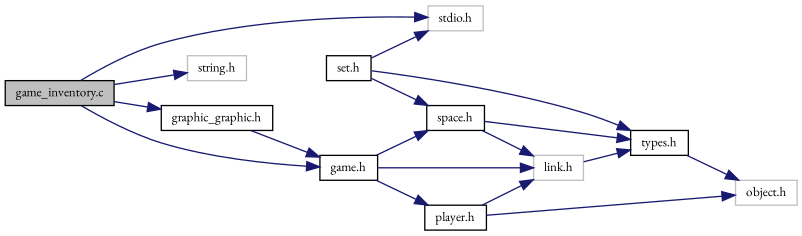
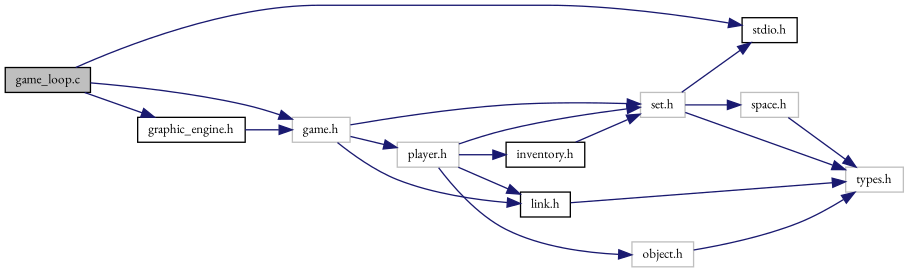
(456, 18) -> (770, 30)
(217, 68) -> none
(349, 68) -> (663, 105)
(60, 93) -> (48, 80)
(217, 118) -> (191, 130)
(456, 118) -> (770, 105)
none -> (542, 122)
(502, 140) -> none
(659, 143) -> (875, 180)
(396, 146) -> (488, 106)
none -> (545, 155)
(707, 165) -> (771, 232)
(349, 168) -> (321, 130)
(559, 168) -> (545, 205)
(456, 218) -> (428, 155)
